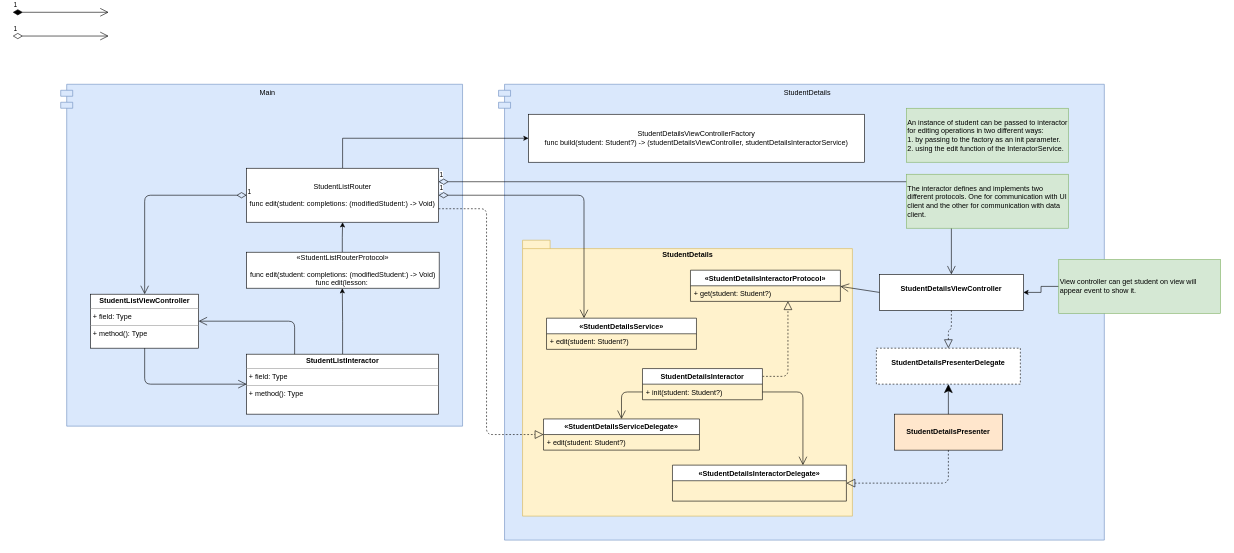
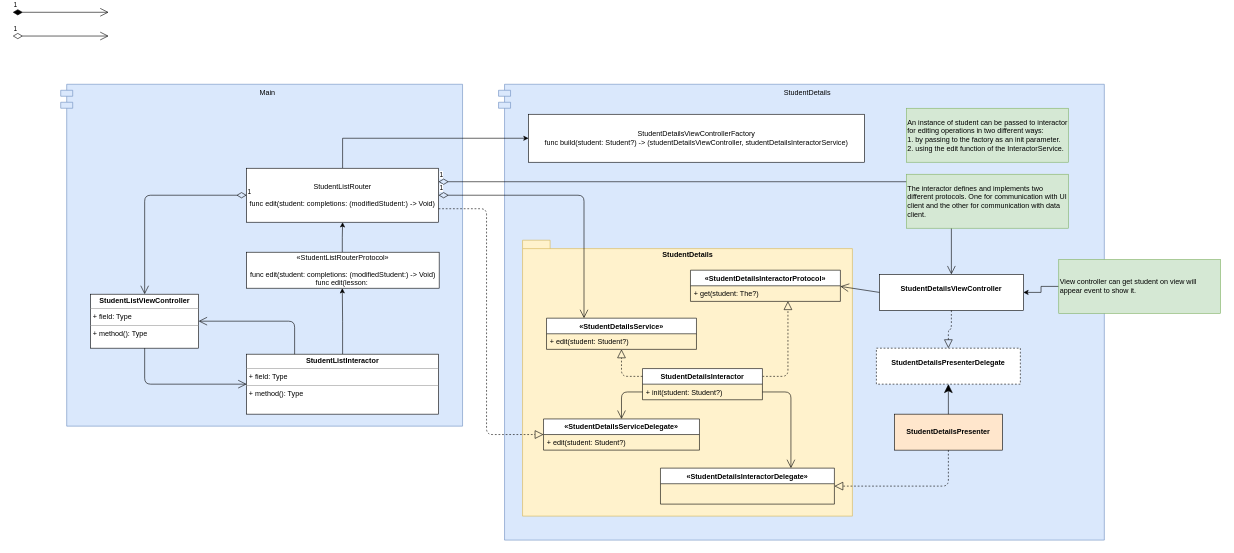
(739, 294) -> (731, 294)
none -> (624, 376)
(759, 483) -> (747, 486)
